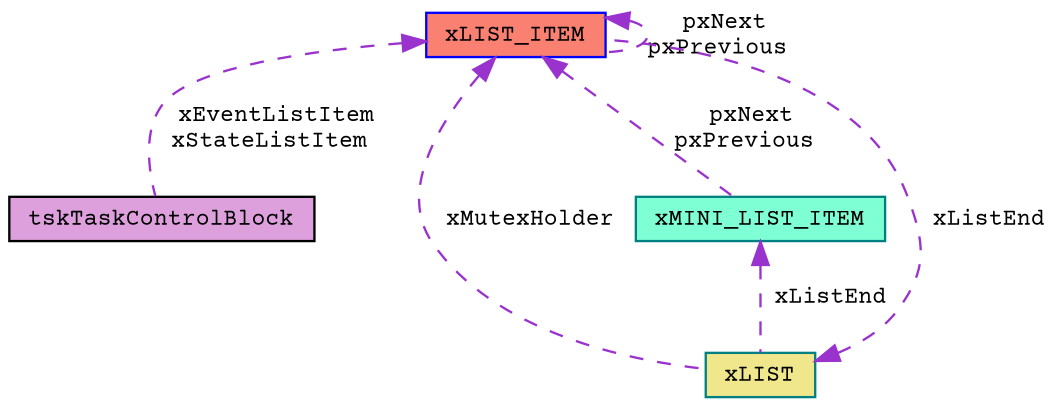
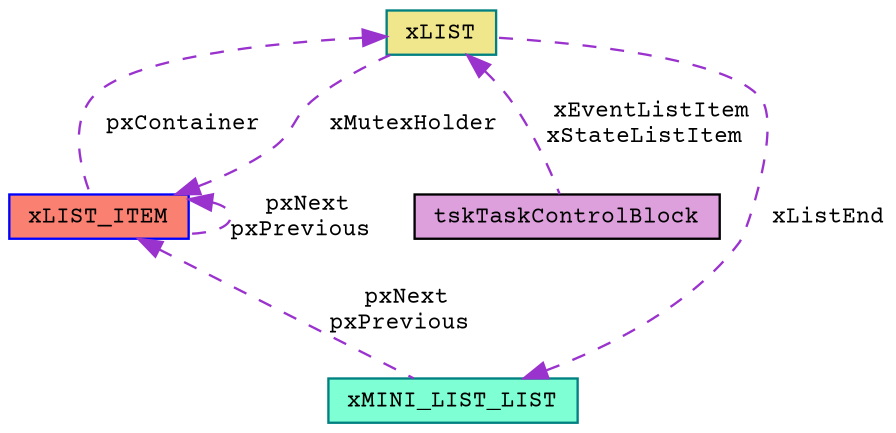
(231, 69) -> (529, 128)
(760, 219) -> (453, 401)
(983, 219) -> (177, 123)
